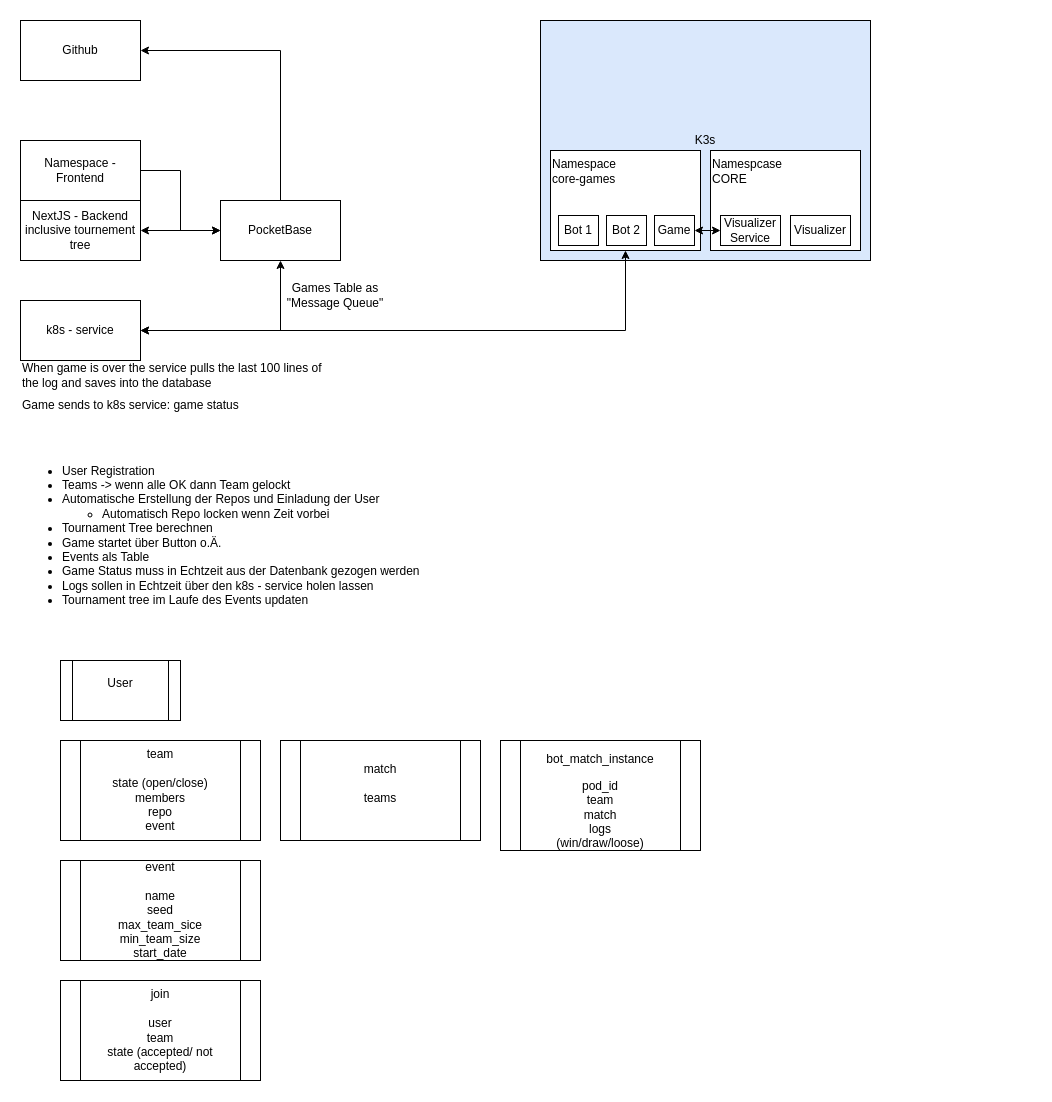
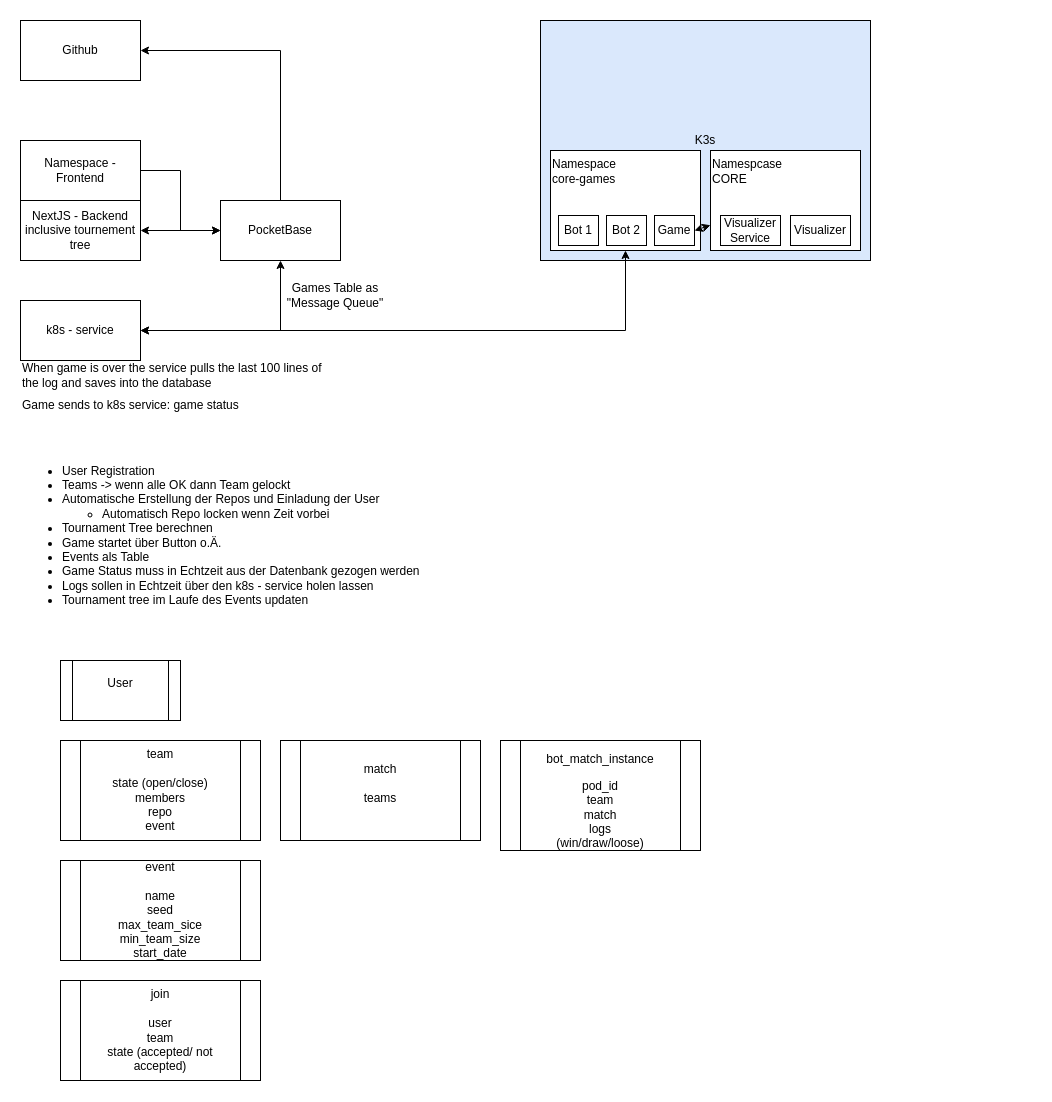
(707, 231) -> (703, 228)
